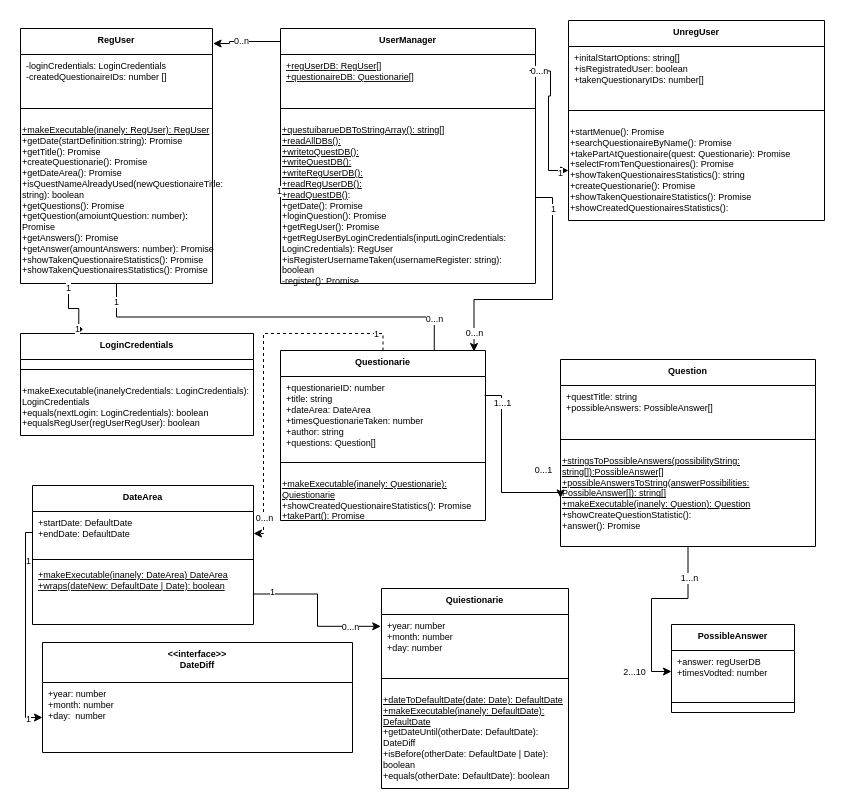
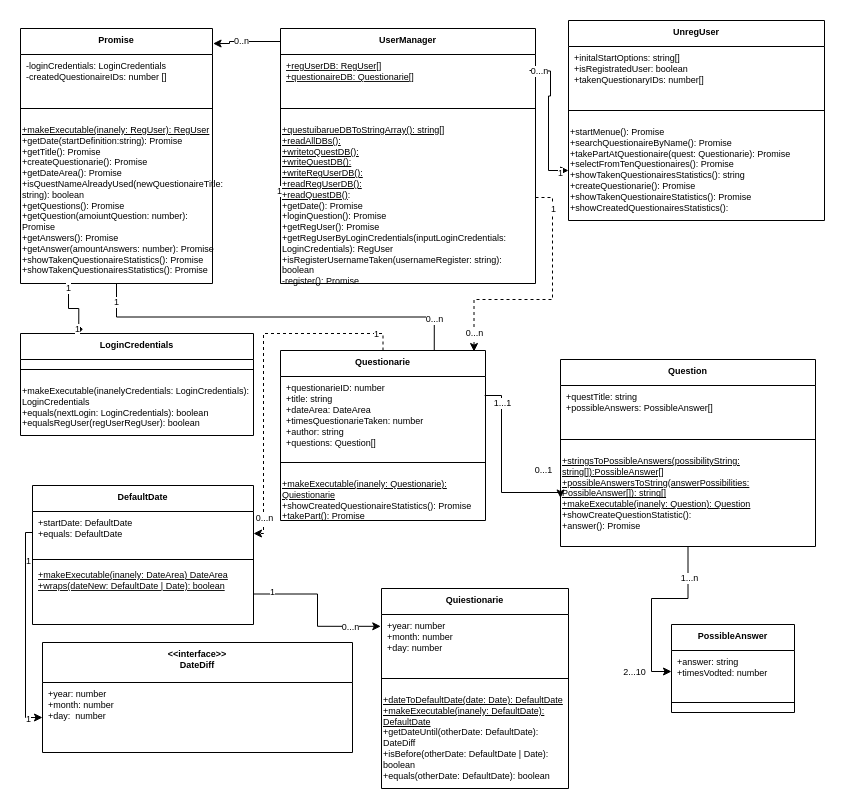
(116, 40) -> (116, 40)
(542, 300) -> (542, 300)
(143, 497) -> (143, 497)
(92, 523) -> (92, 523)
(720, 662) -> (711, 662)
